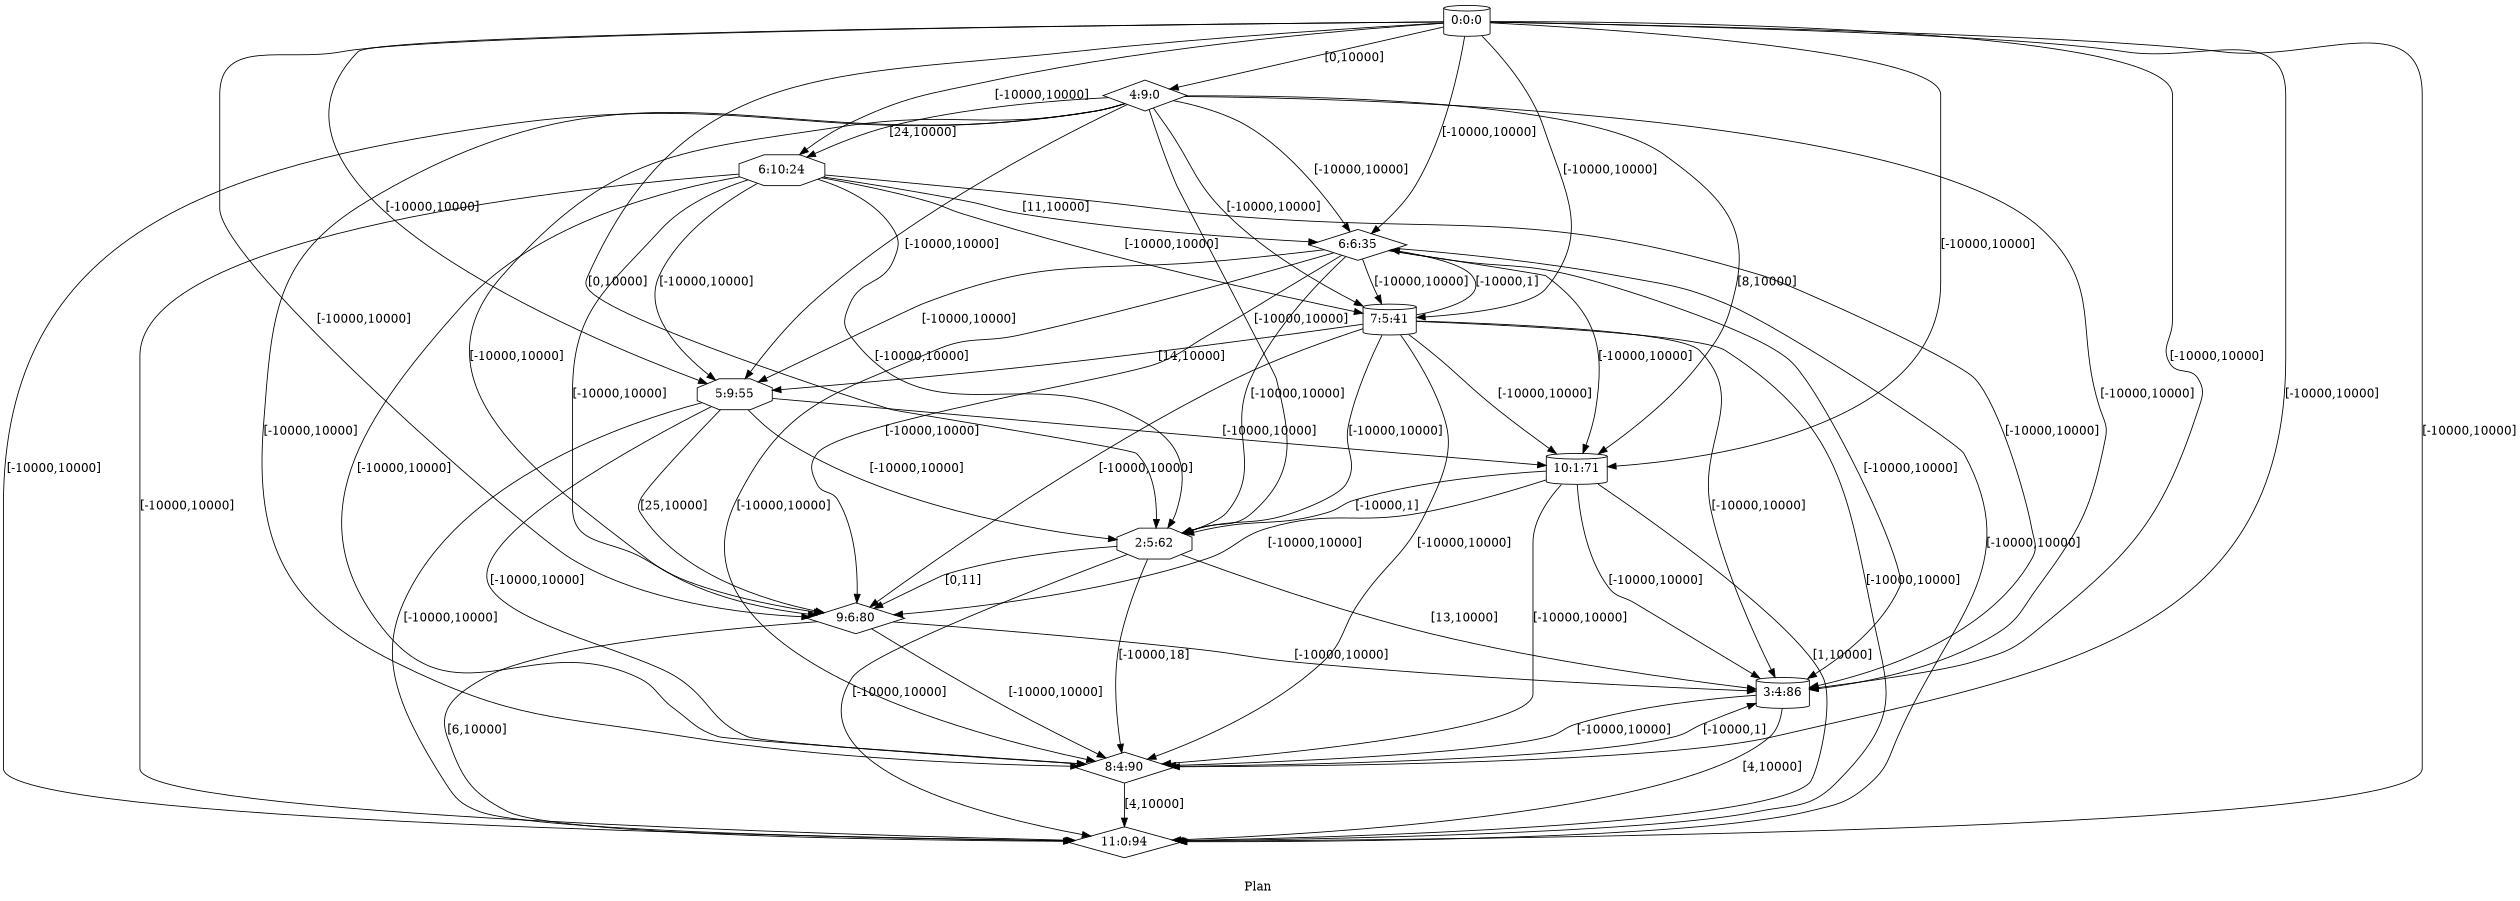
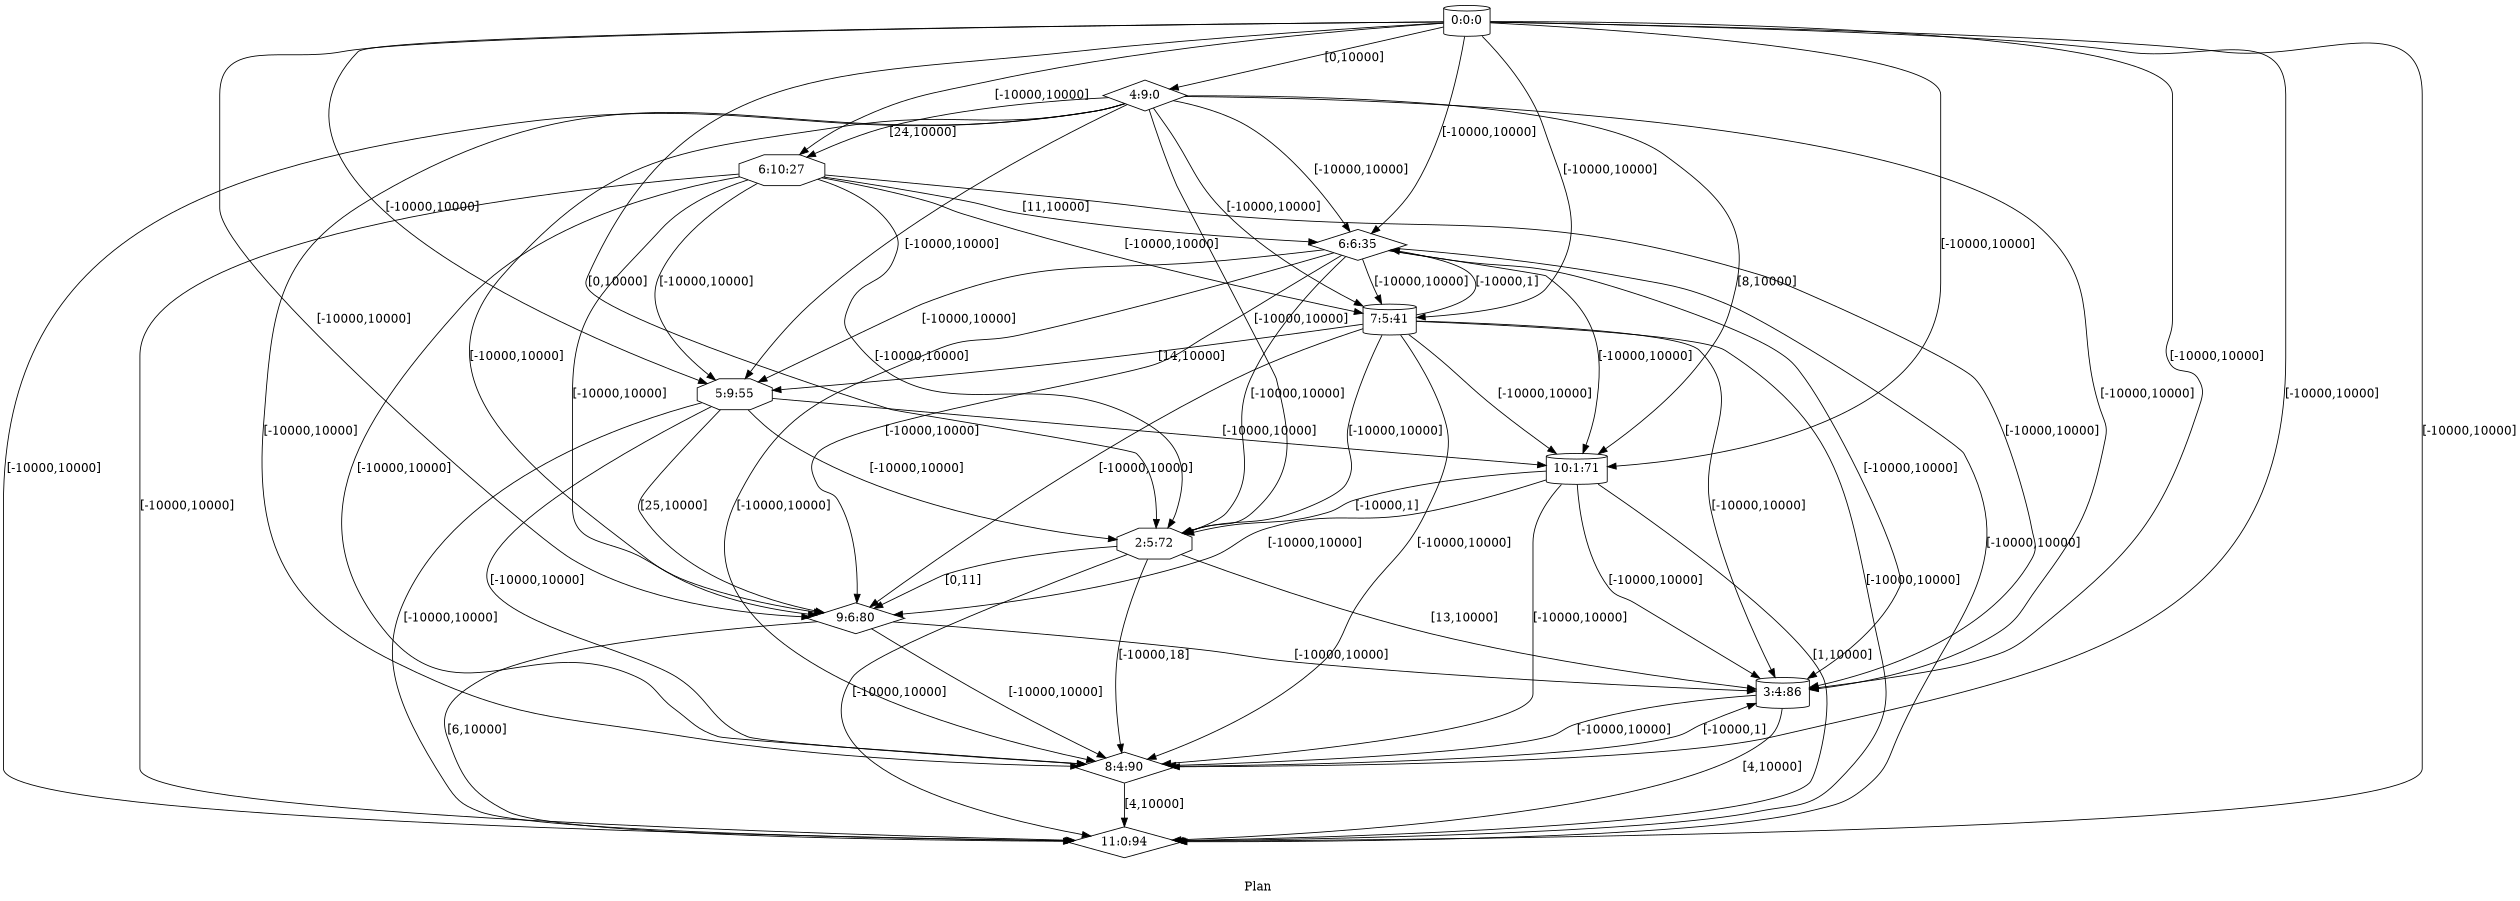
(782, 170) -> (782, 170)
(1154, 544) -> (1154, 544)
